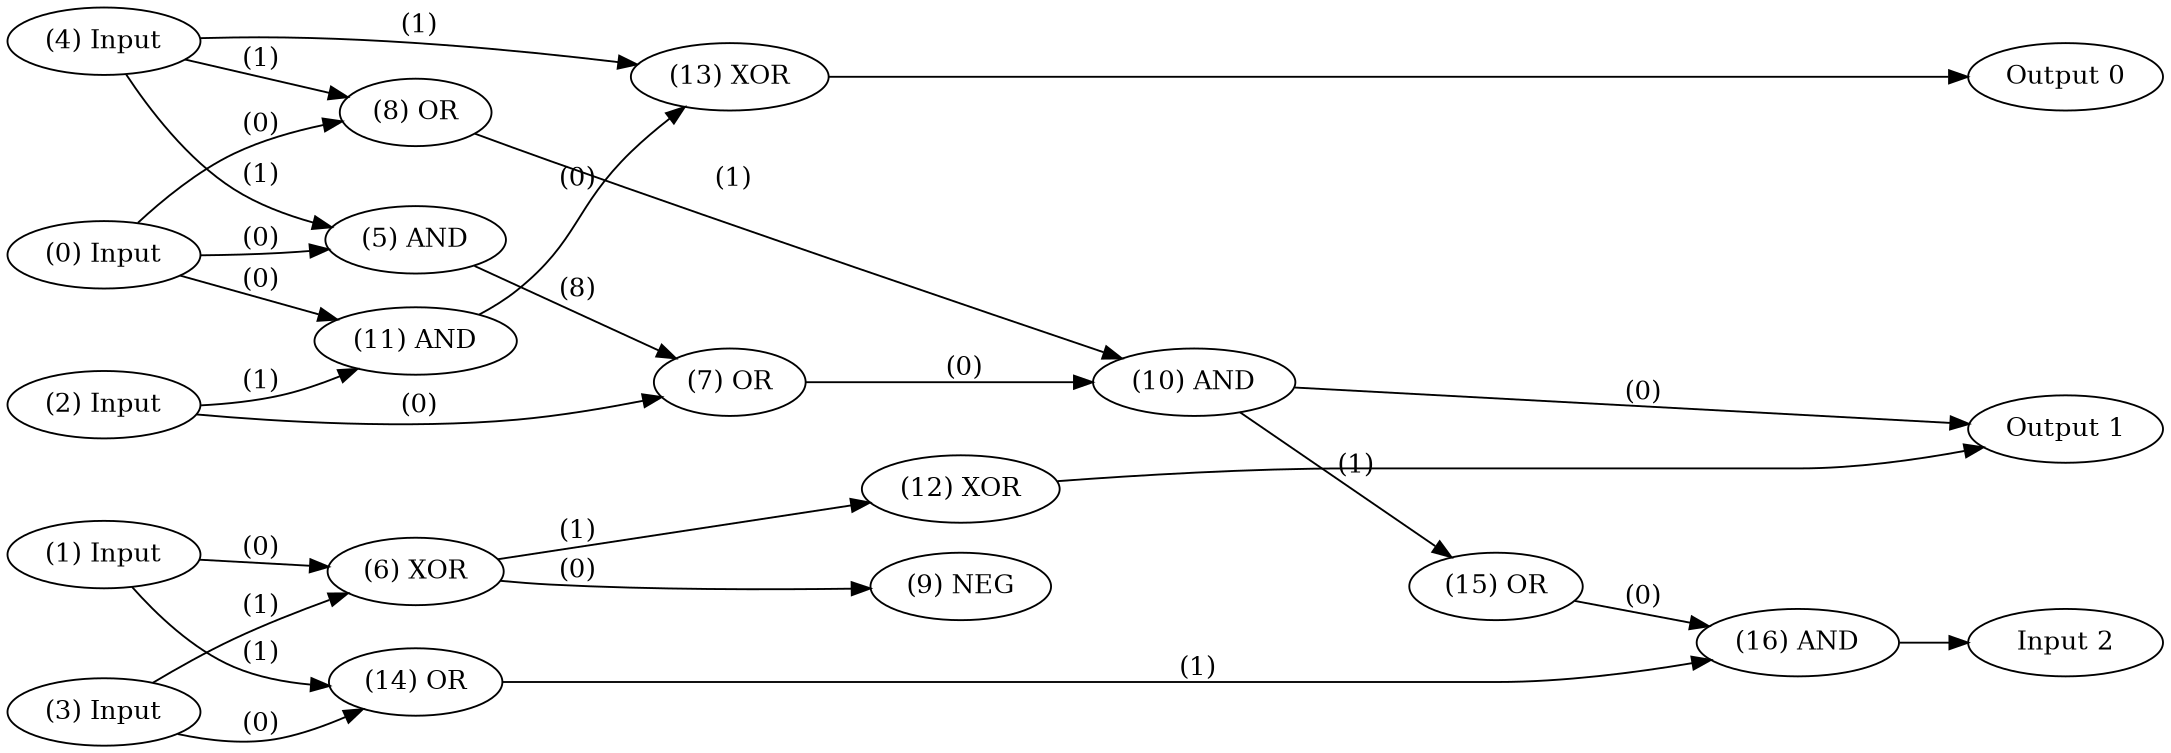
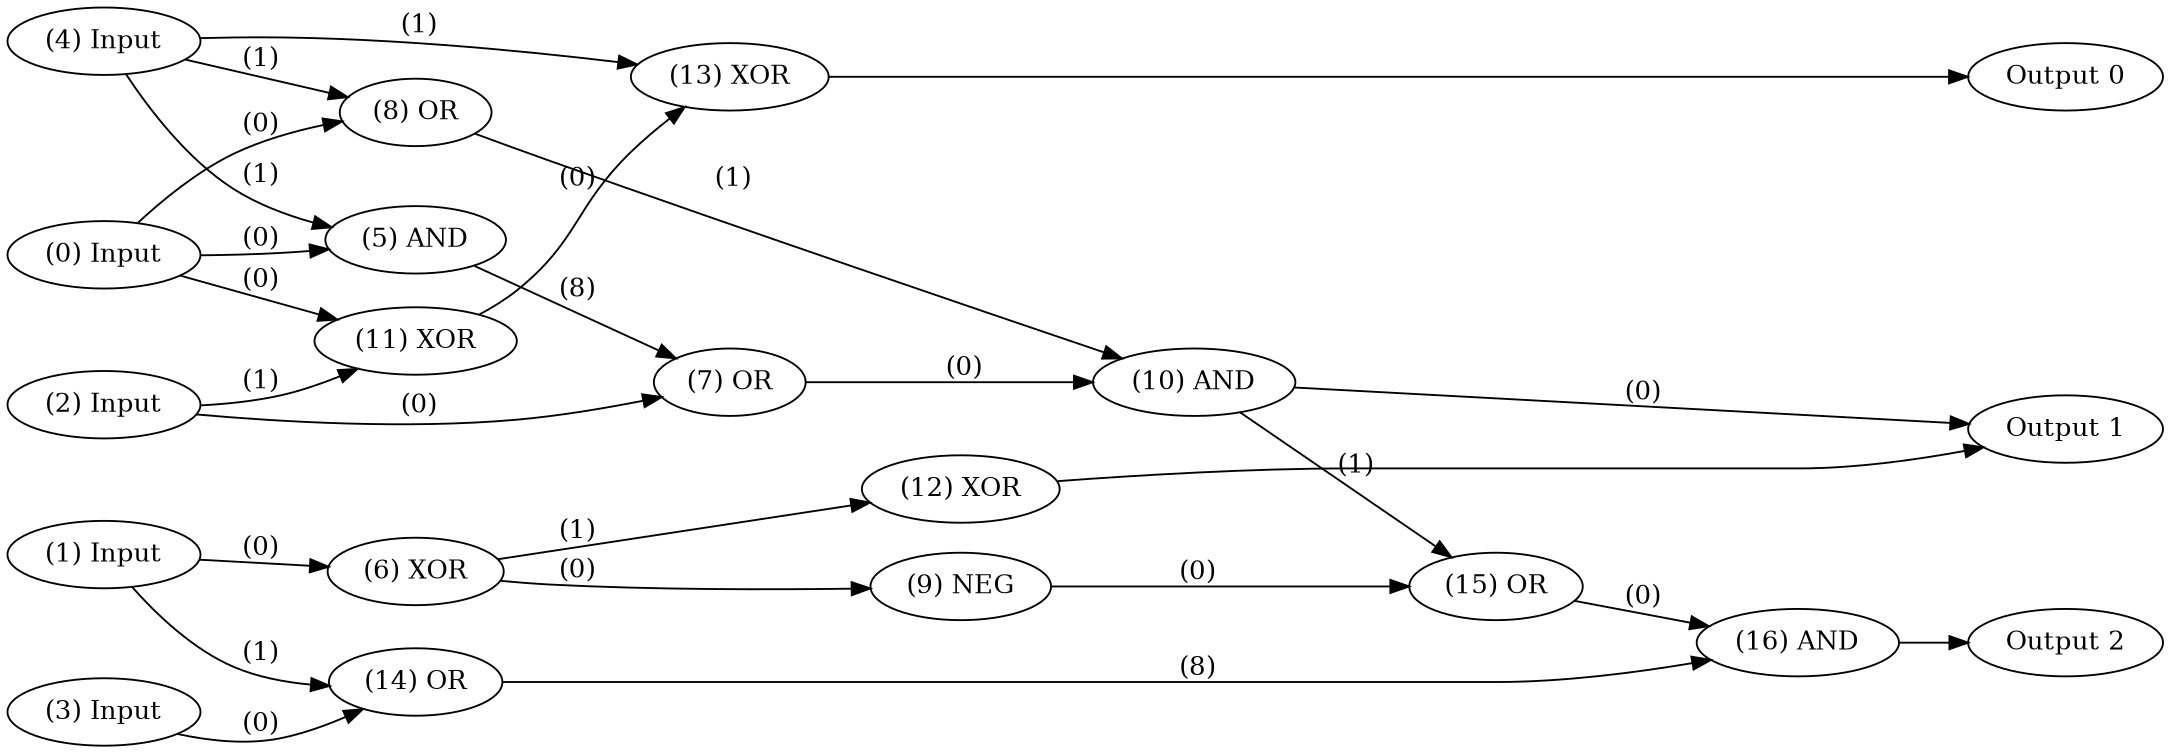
(416, 341) -> (416, 341)
none -> (1220, 586)
(239, 637) -> none
(2066, 643) -> (2066, 643)
(1194, 668) -> (1194, 668)
